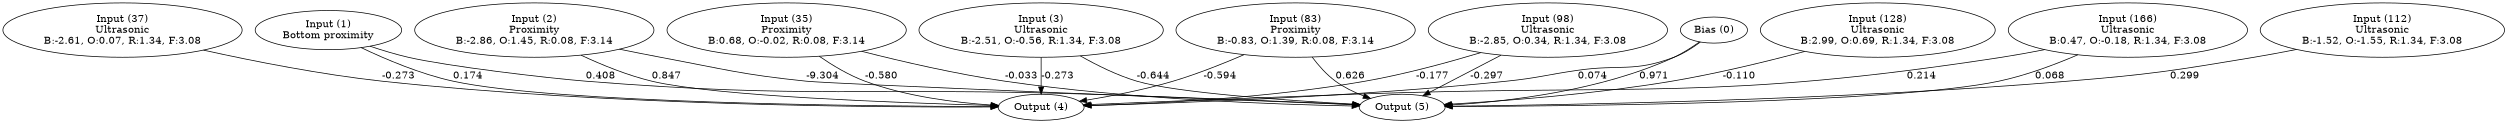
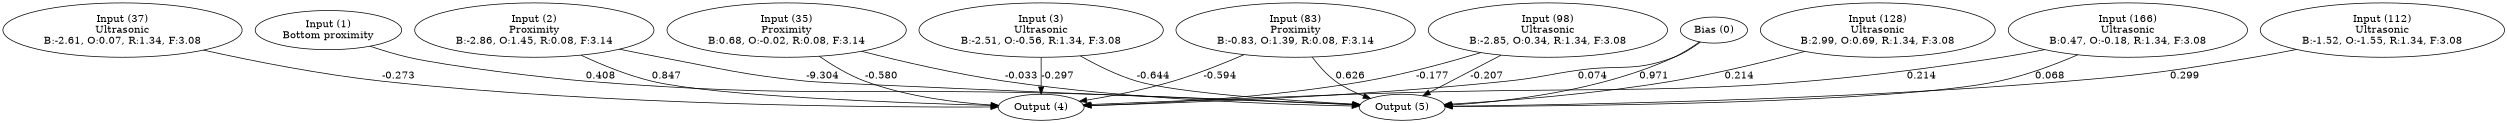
(1058, 76) -> (1058, 76)
(1487, 76) -> (1487, 76)
(1739, 76) -> (1739, 76)
(672, 100) -> none
